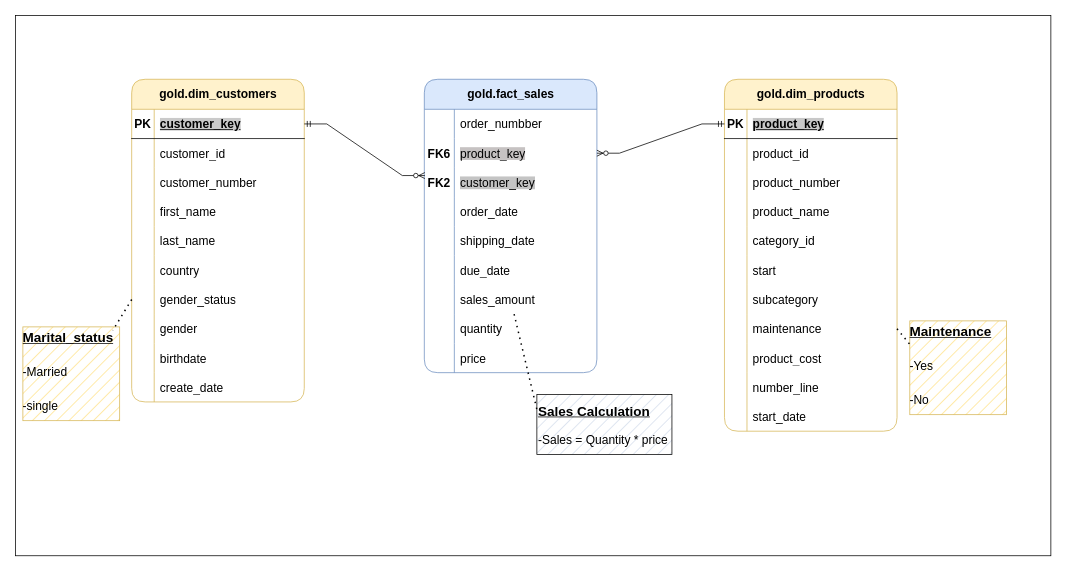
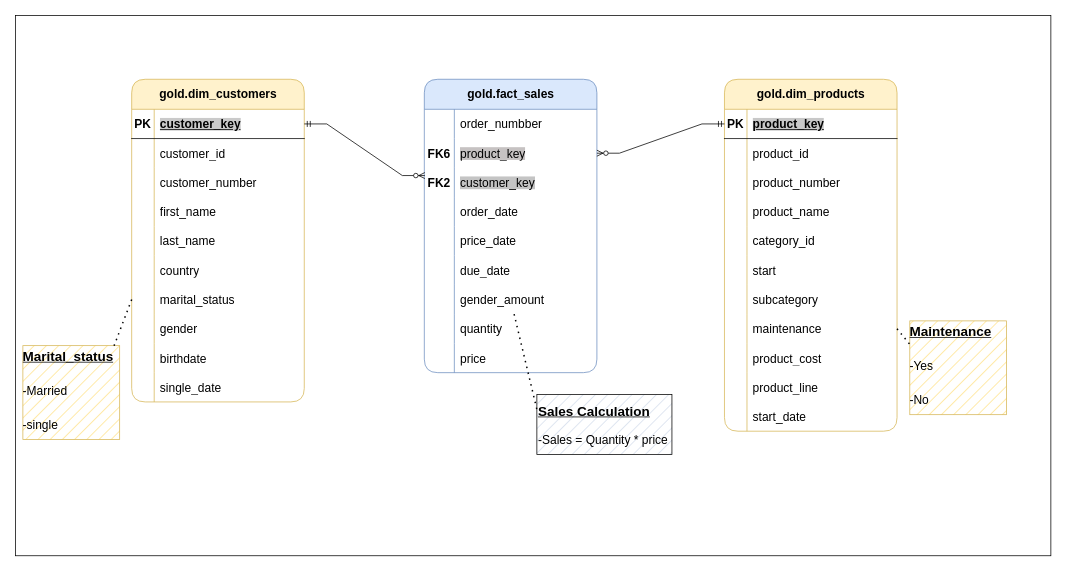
(501, 241) -> (492, 241)
(204, 300) -> (204, 300)
(499, 300) -> (504, 300)
(71, 374) -> (71, 392)
(197, 387) -> (194, 387)
(786, 387) -> (790, 387)
